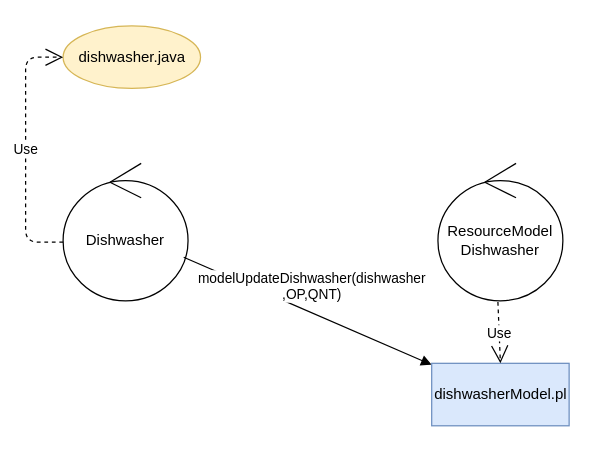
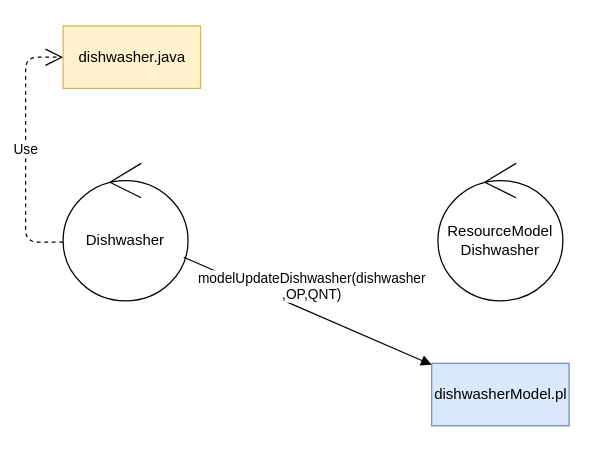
(132, 57) -> (132, 57)
(499, 331) -> none
